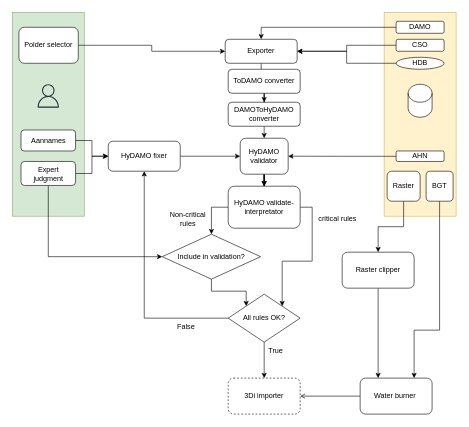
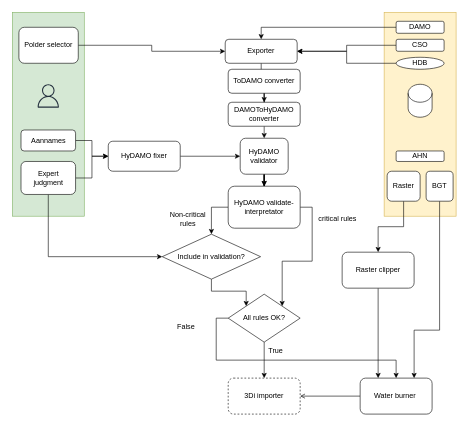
(293, 156) -> none
(48, 174) -> (48, 178)
(144, 318) -> (216, 359)
